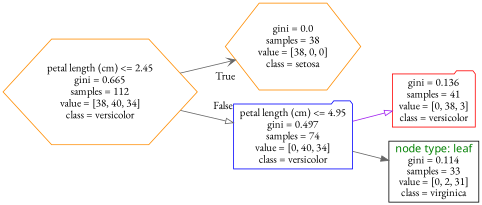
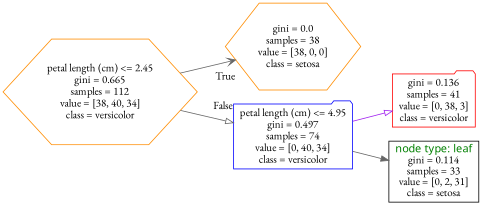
(434, 193) -> (434, 193)
